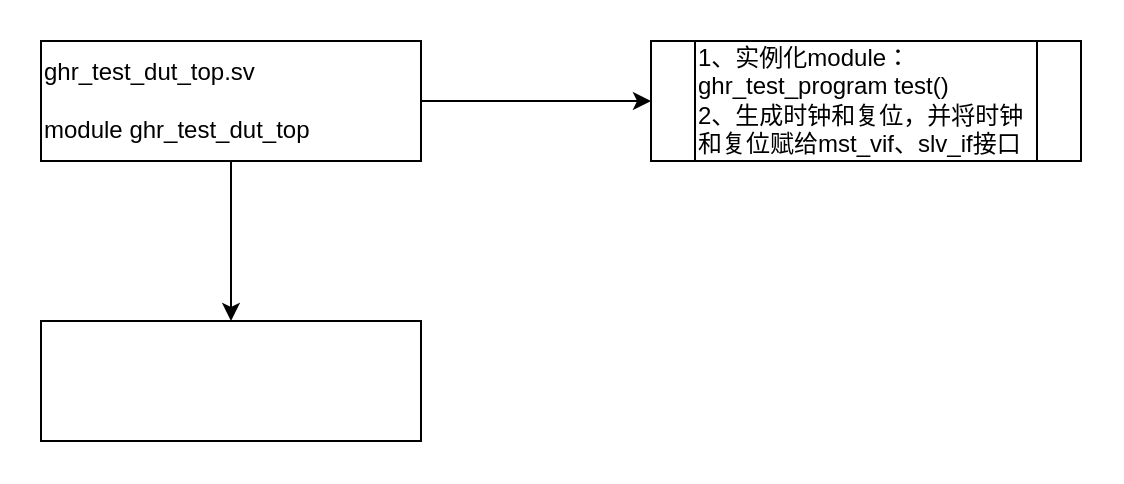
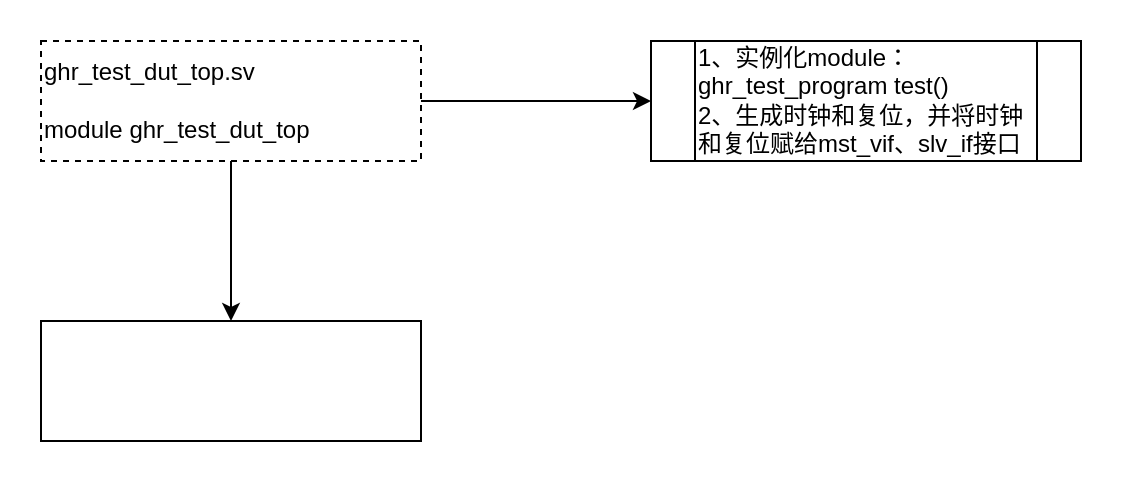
(231, 101) -> (231, 101)
